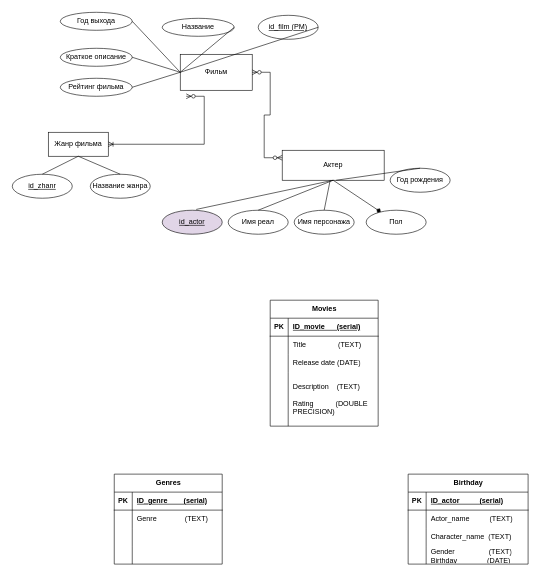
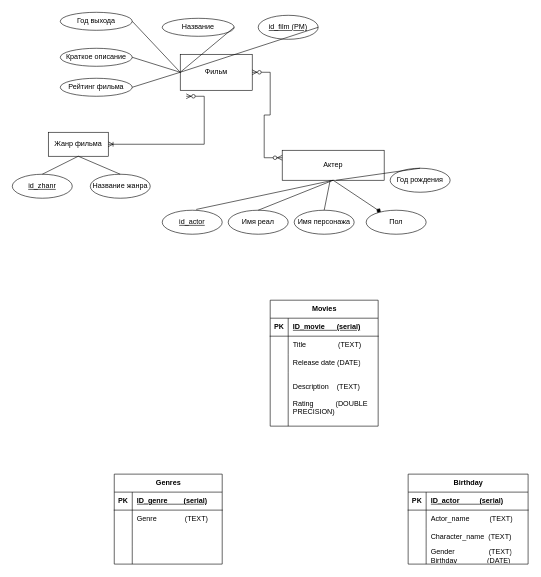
(192, 222) -> (192, 222)
